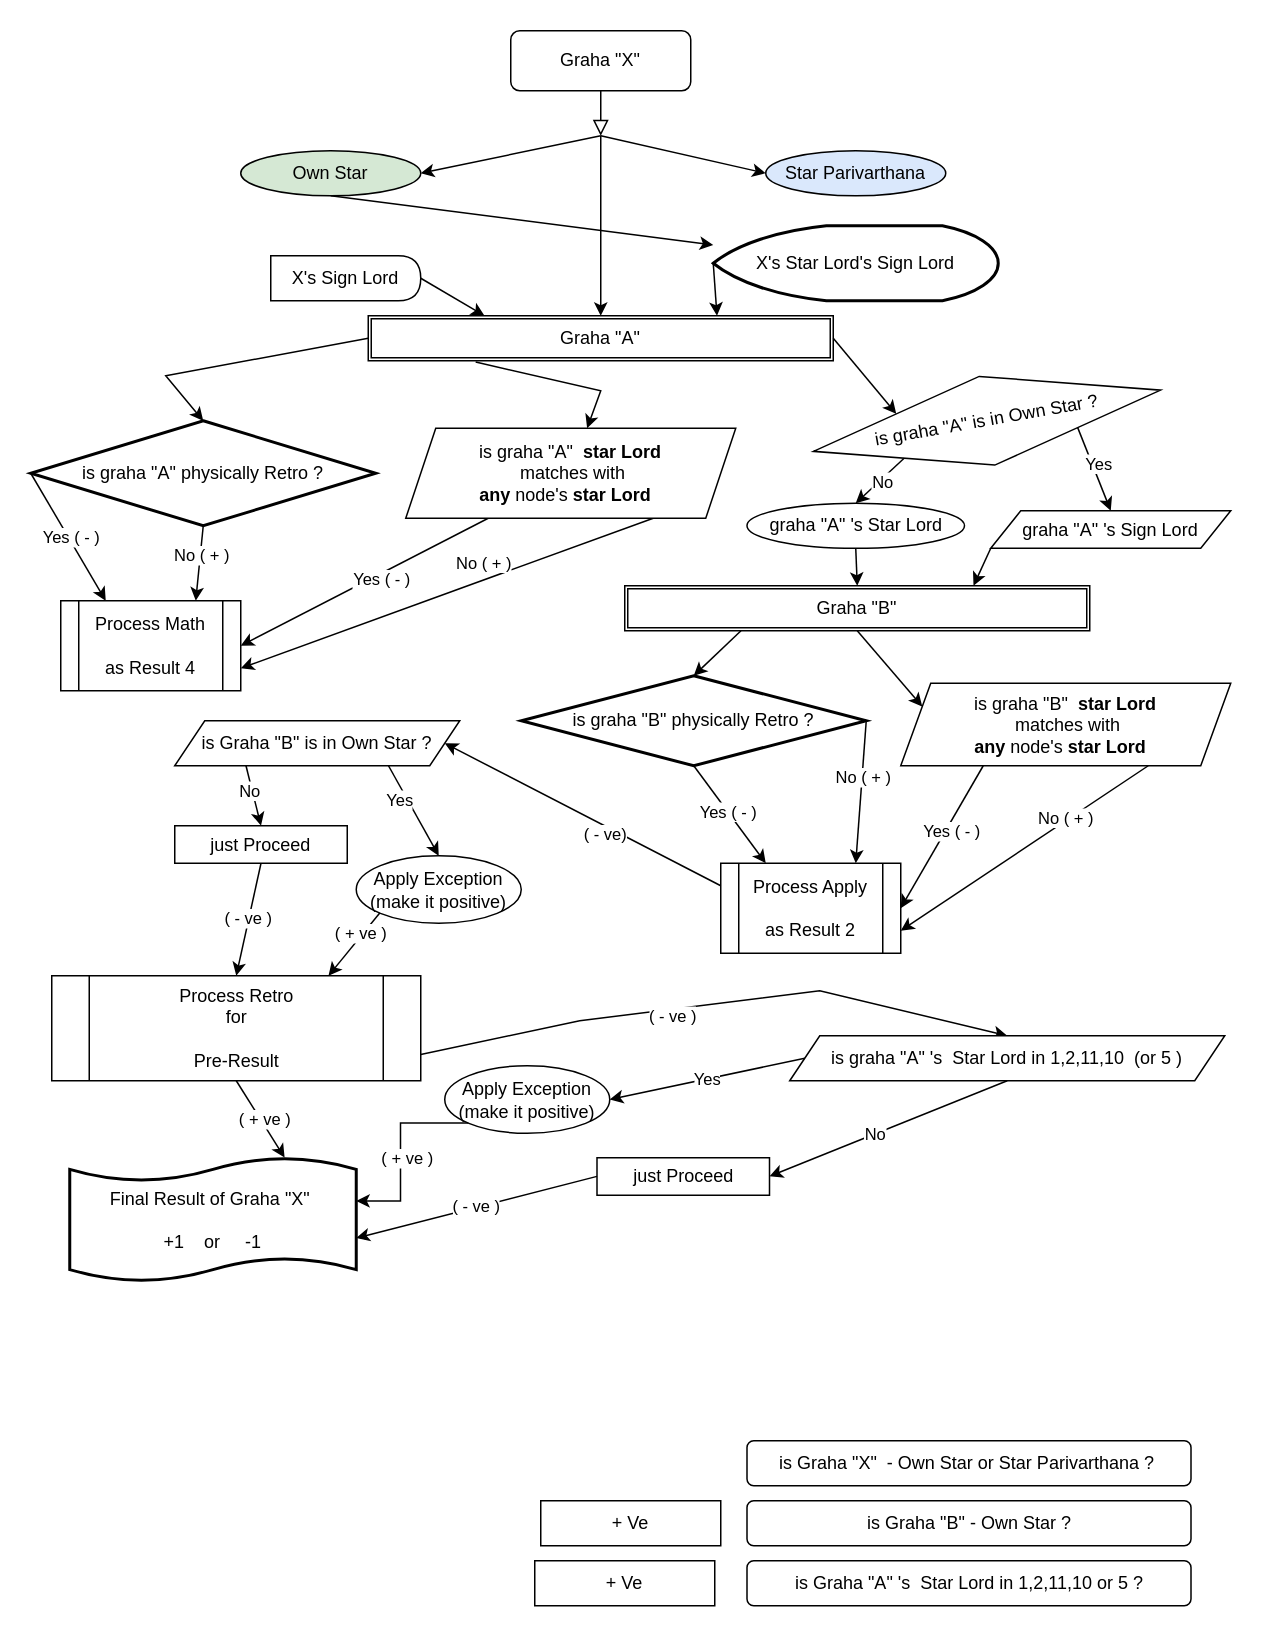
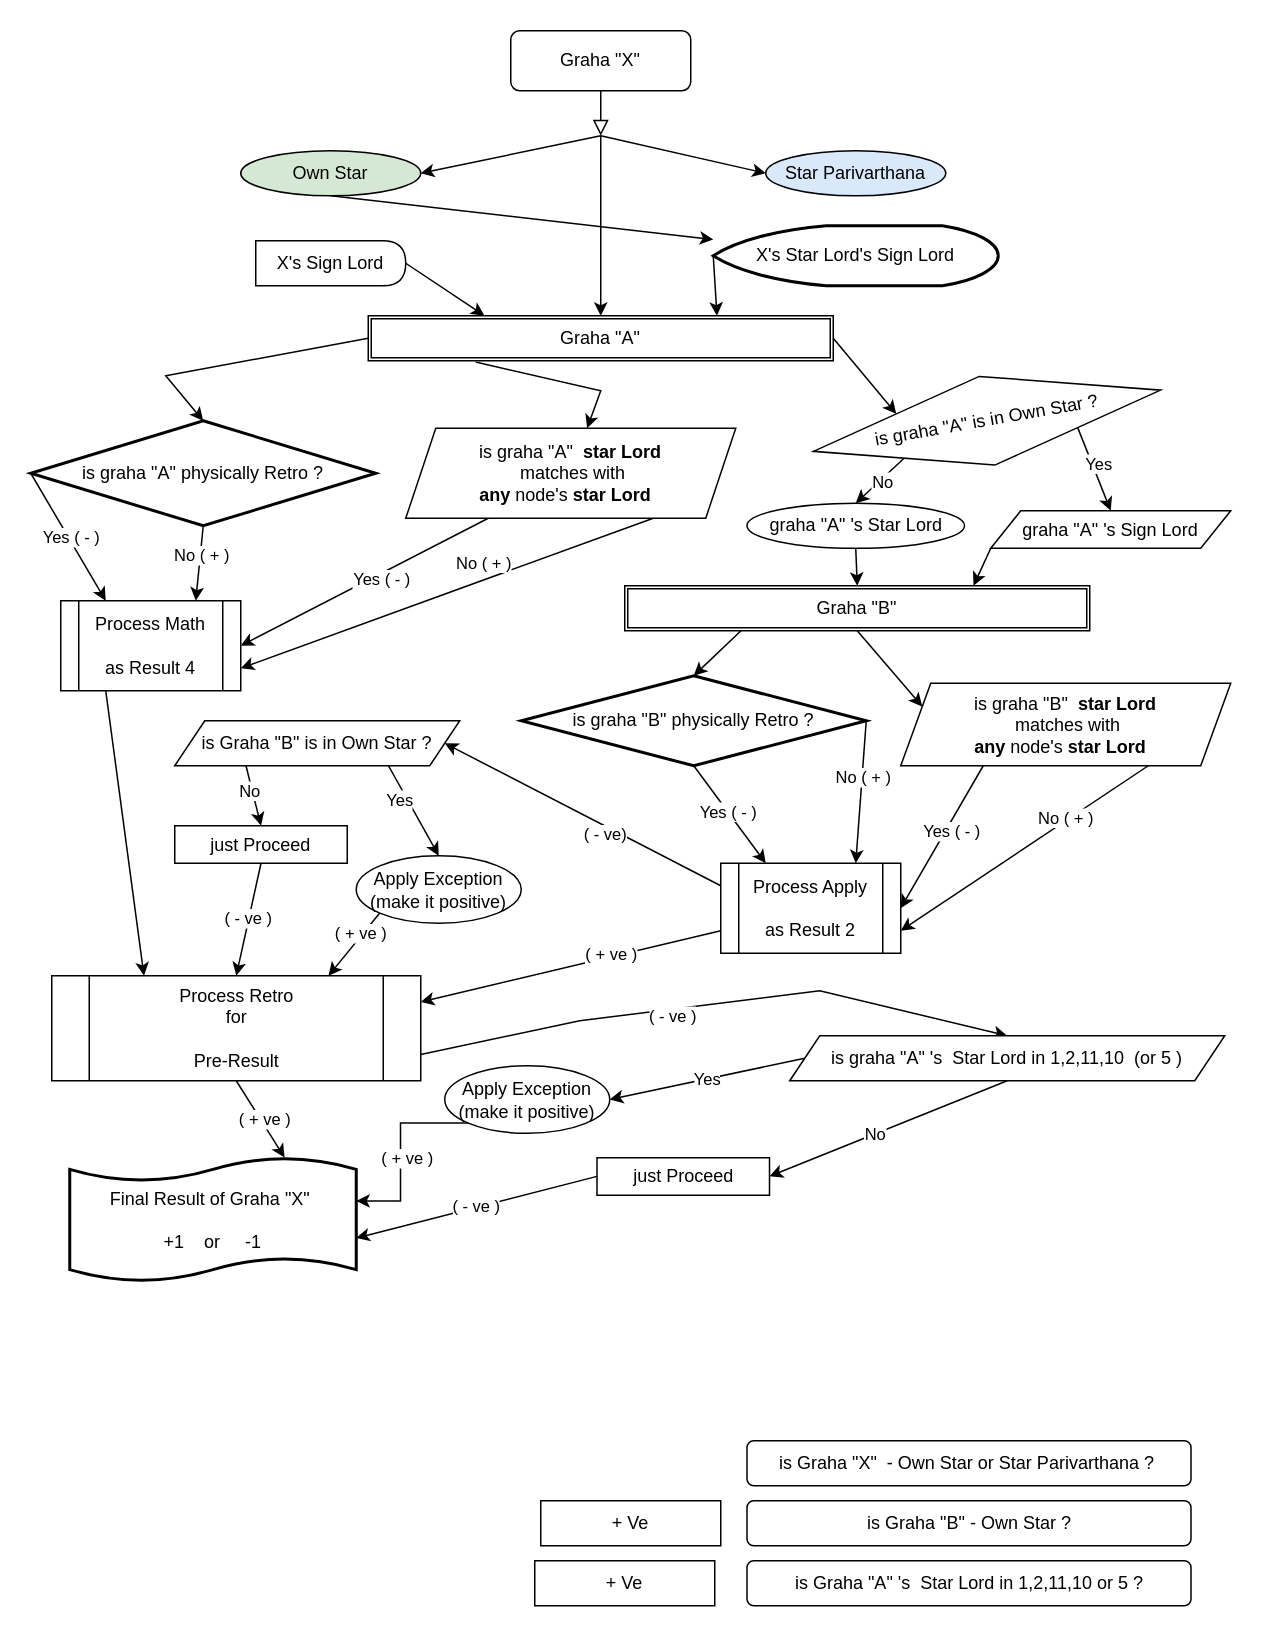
(856, 263) -> (856, 256)
(346, 278) -> (331, 263)
none -> (124, 829)
none -> (575, 965)
